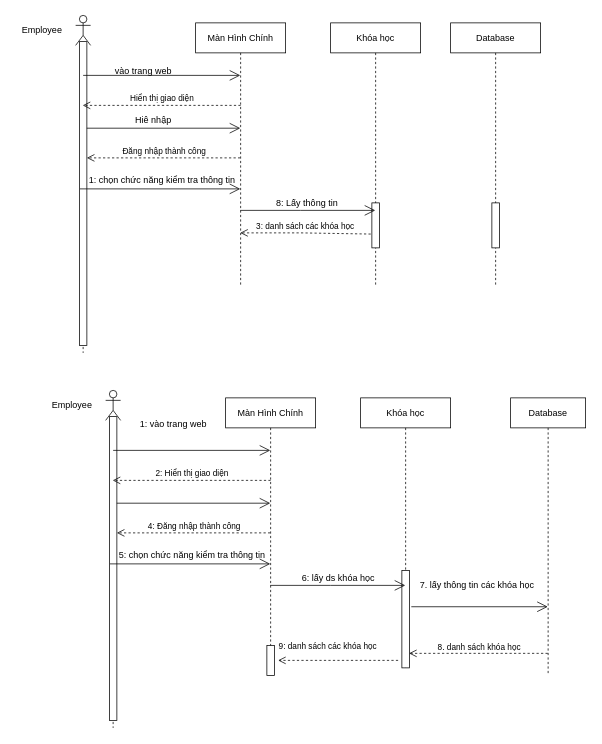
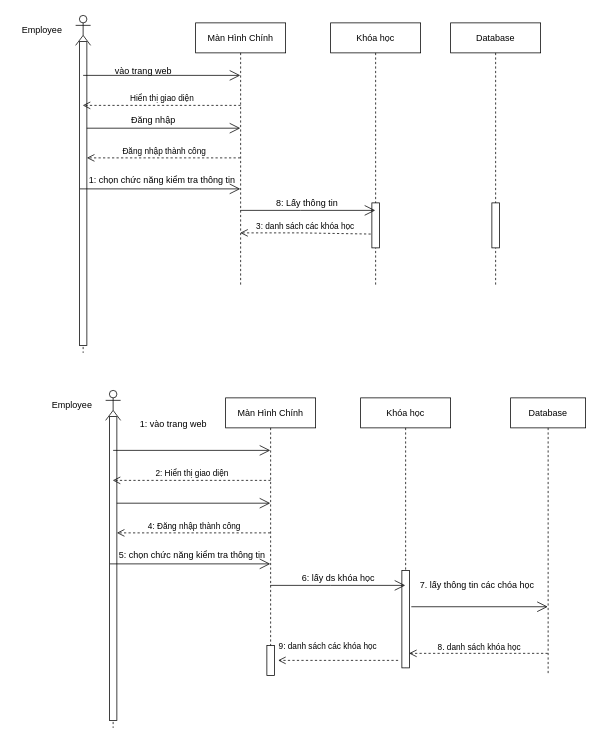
(155, 120) -> (155, 120)
(477, 585) -> (477, 585)
